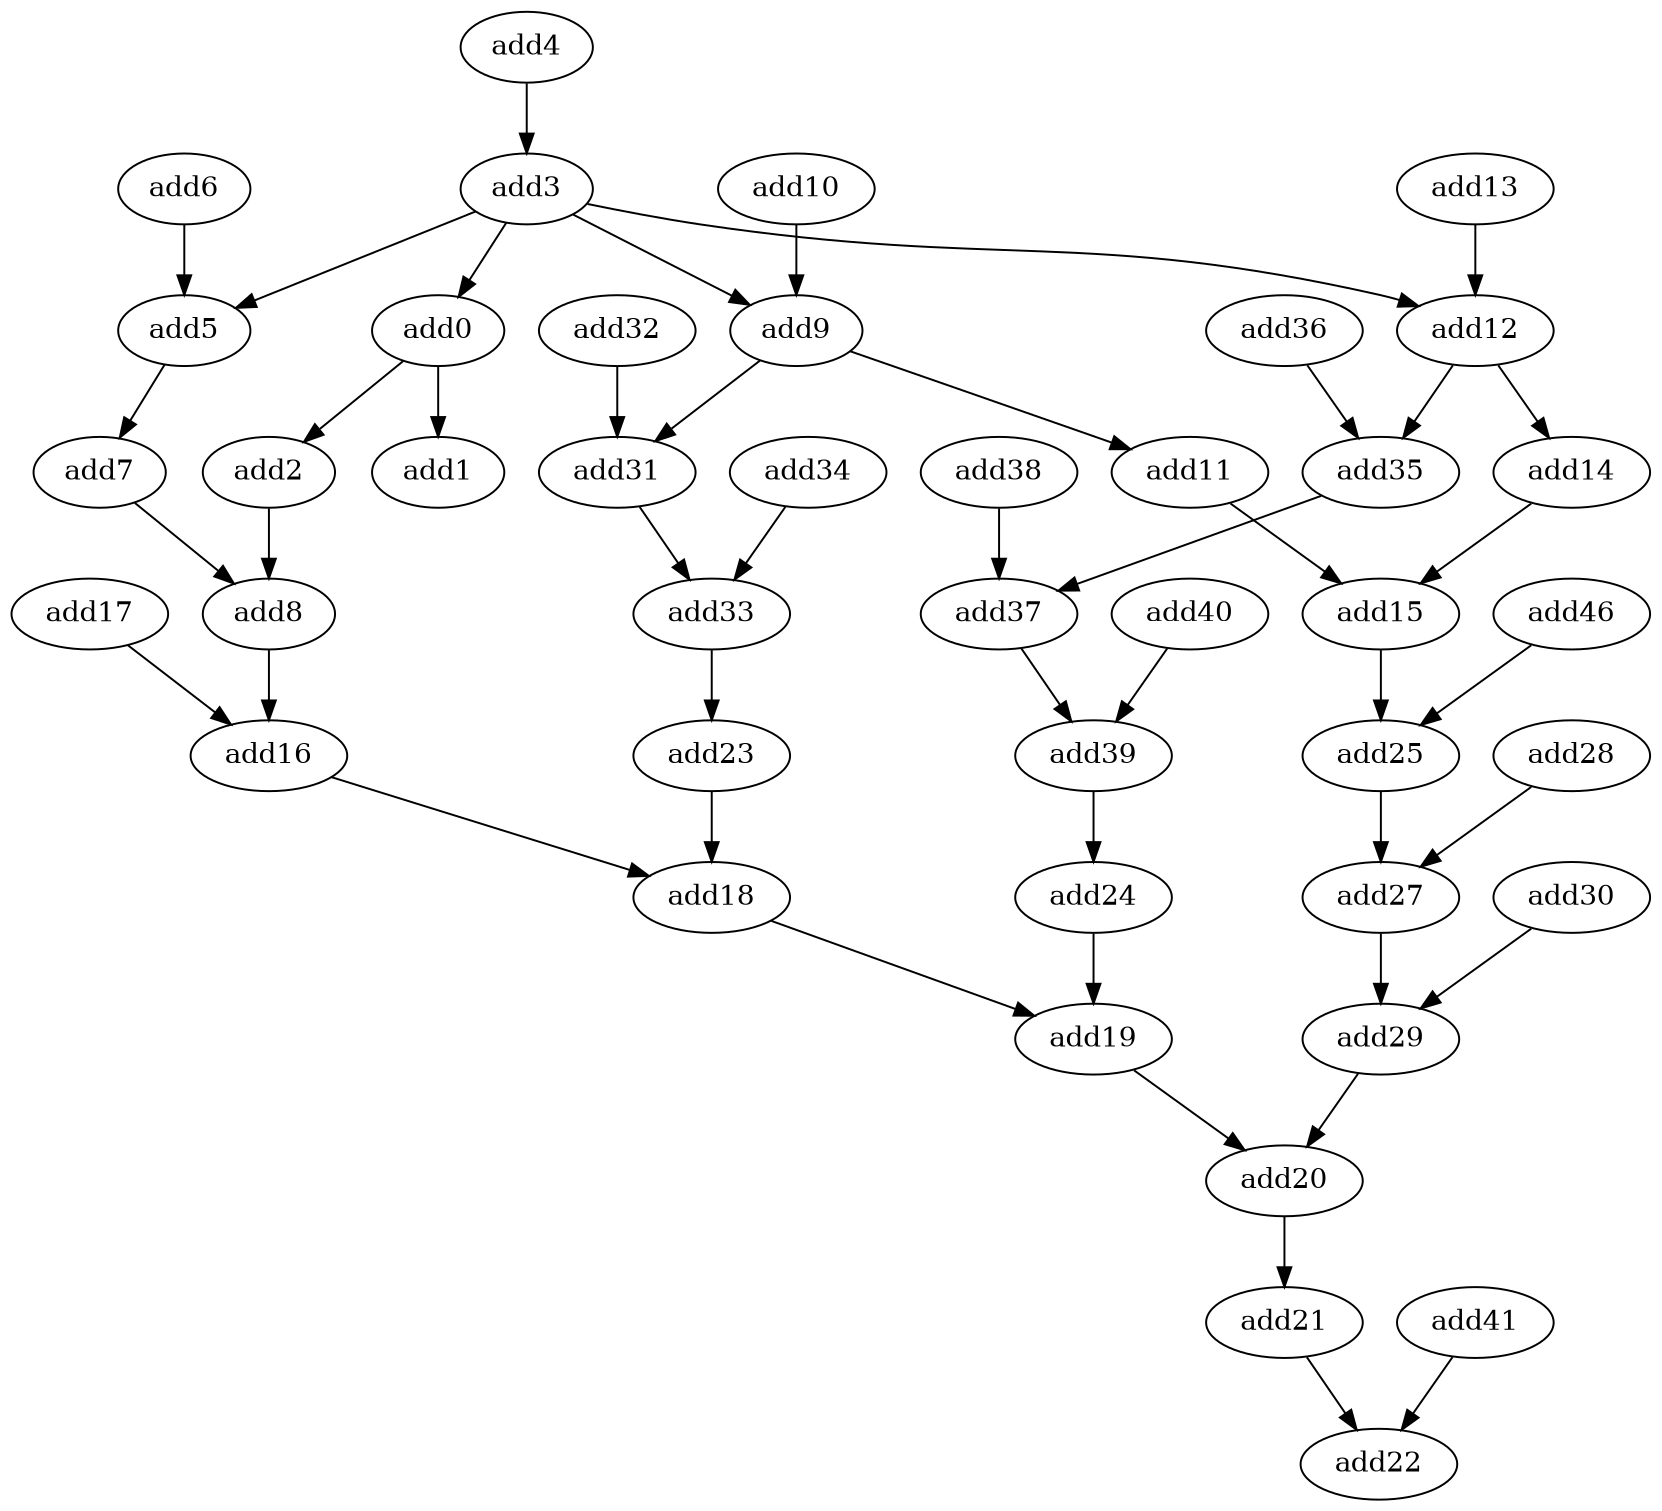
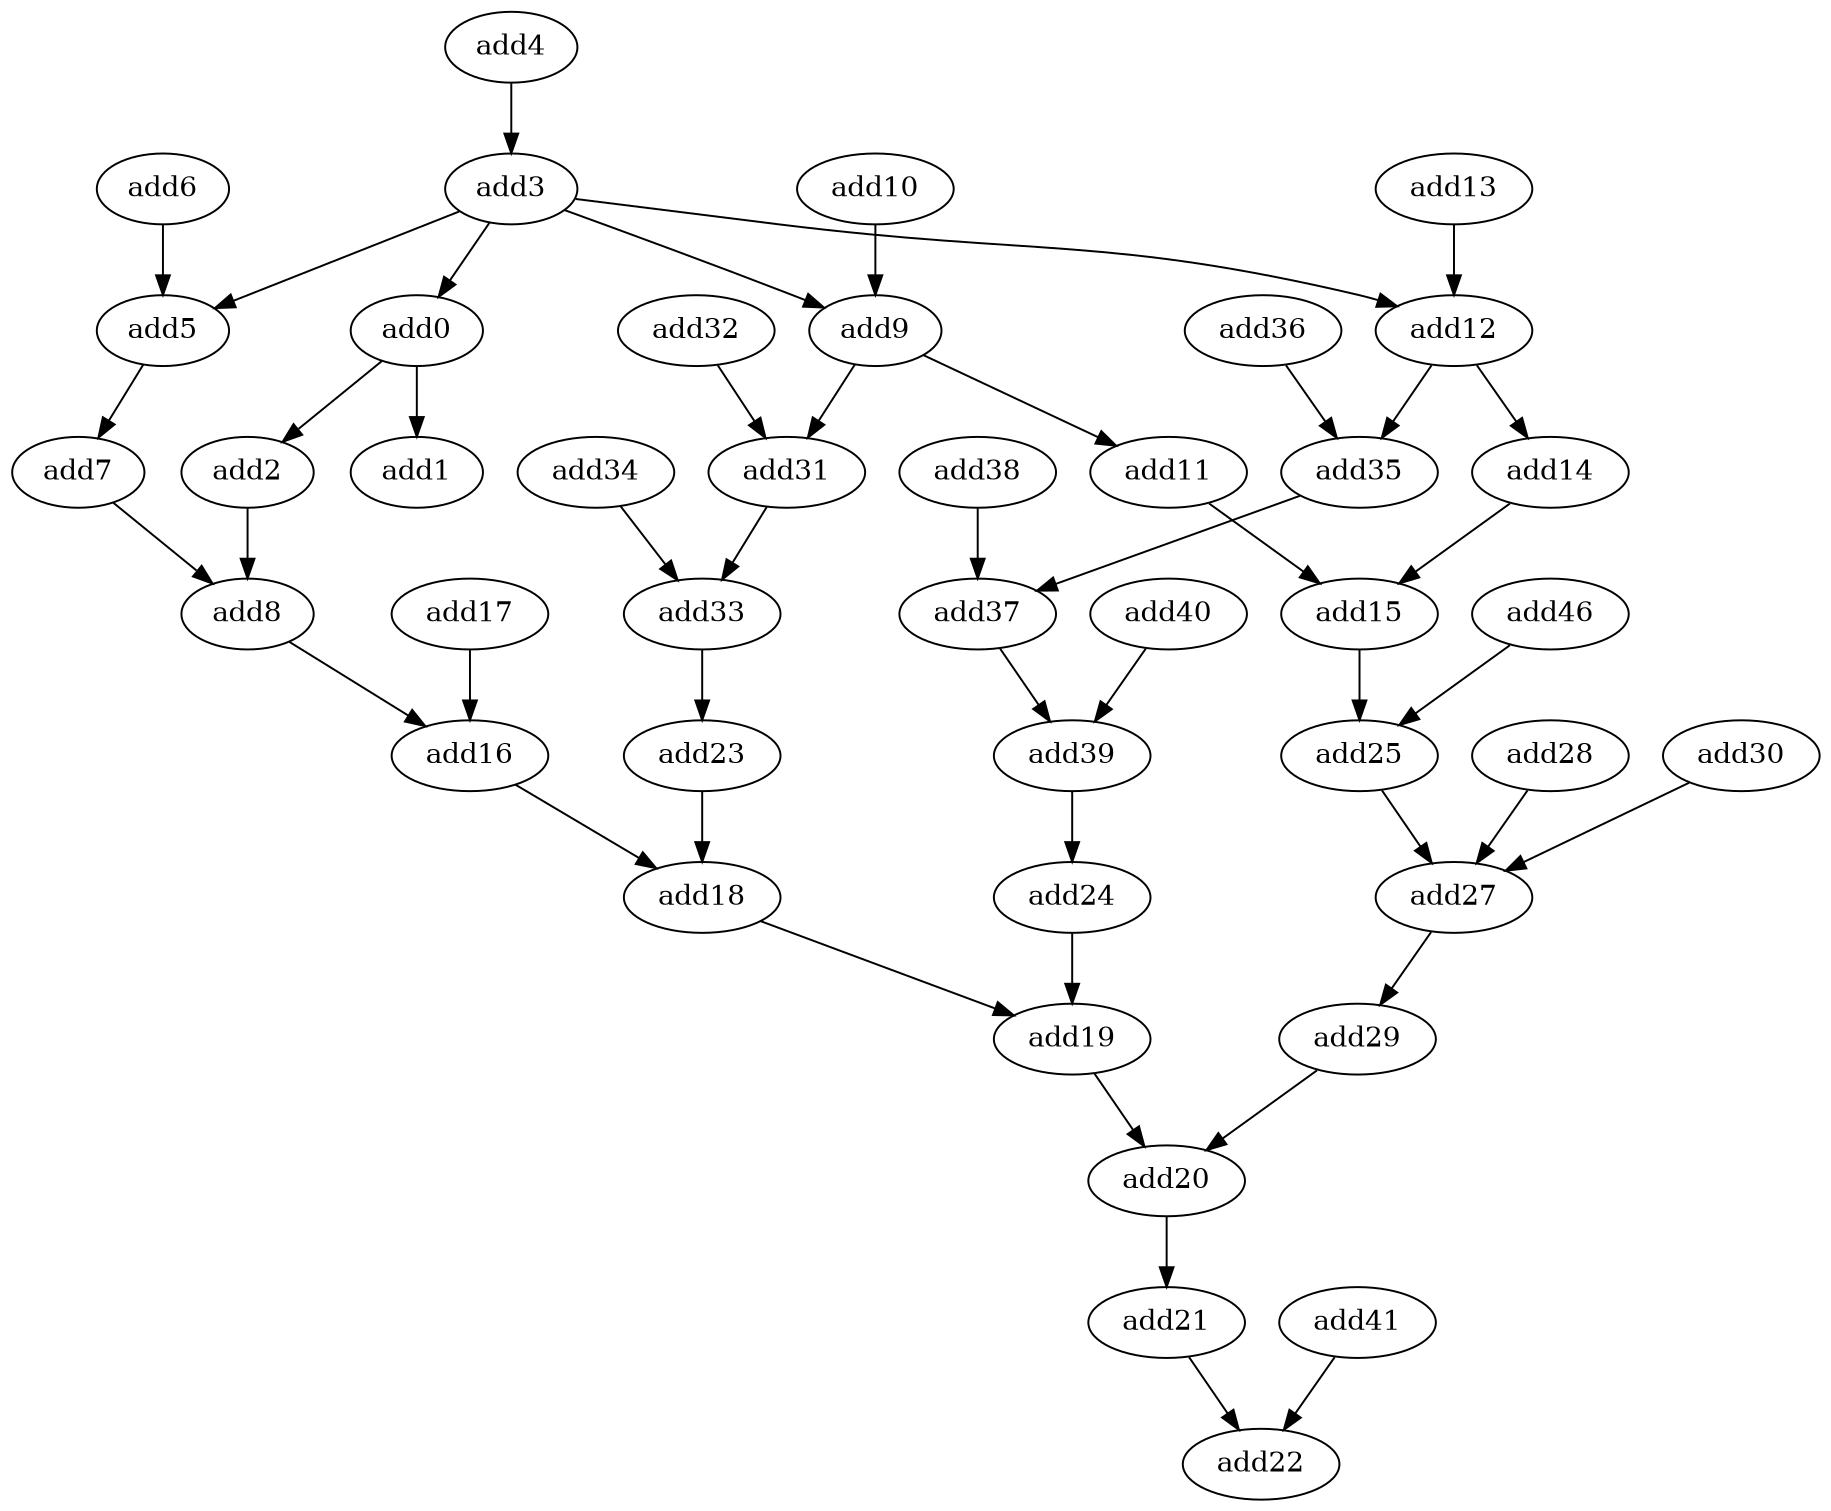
(1484, 963) -> (1606, 822)
